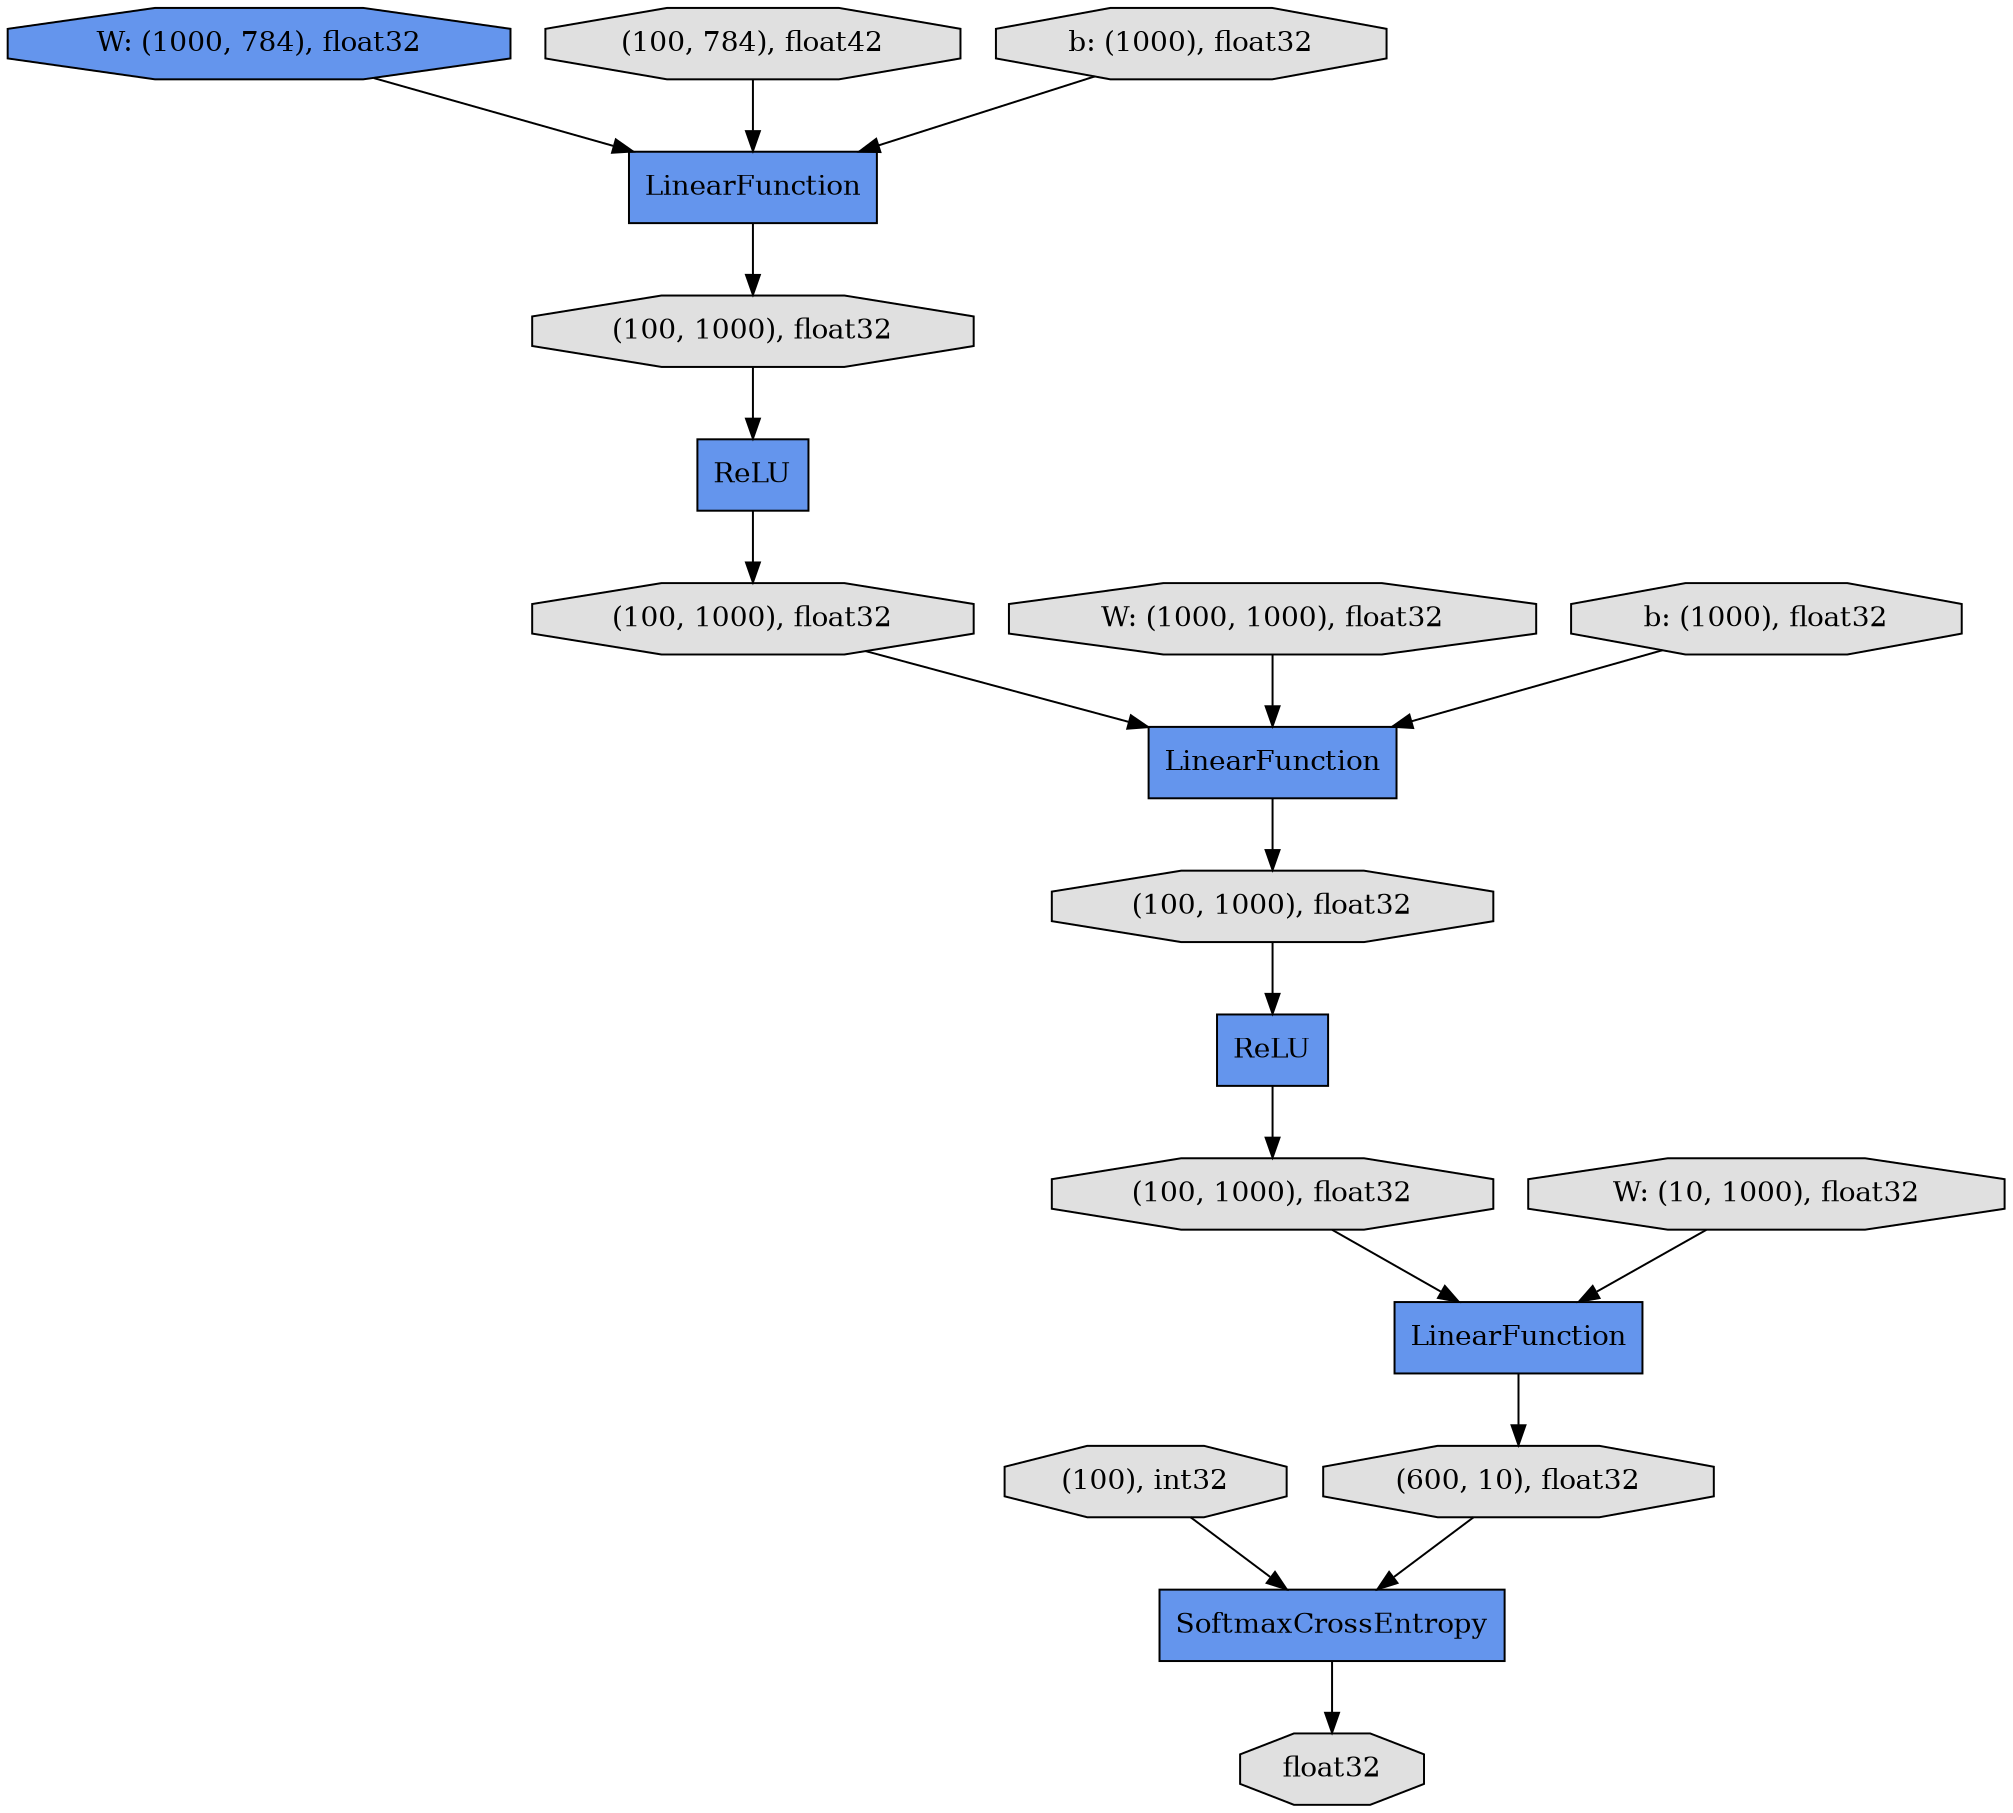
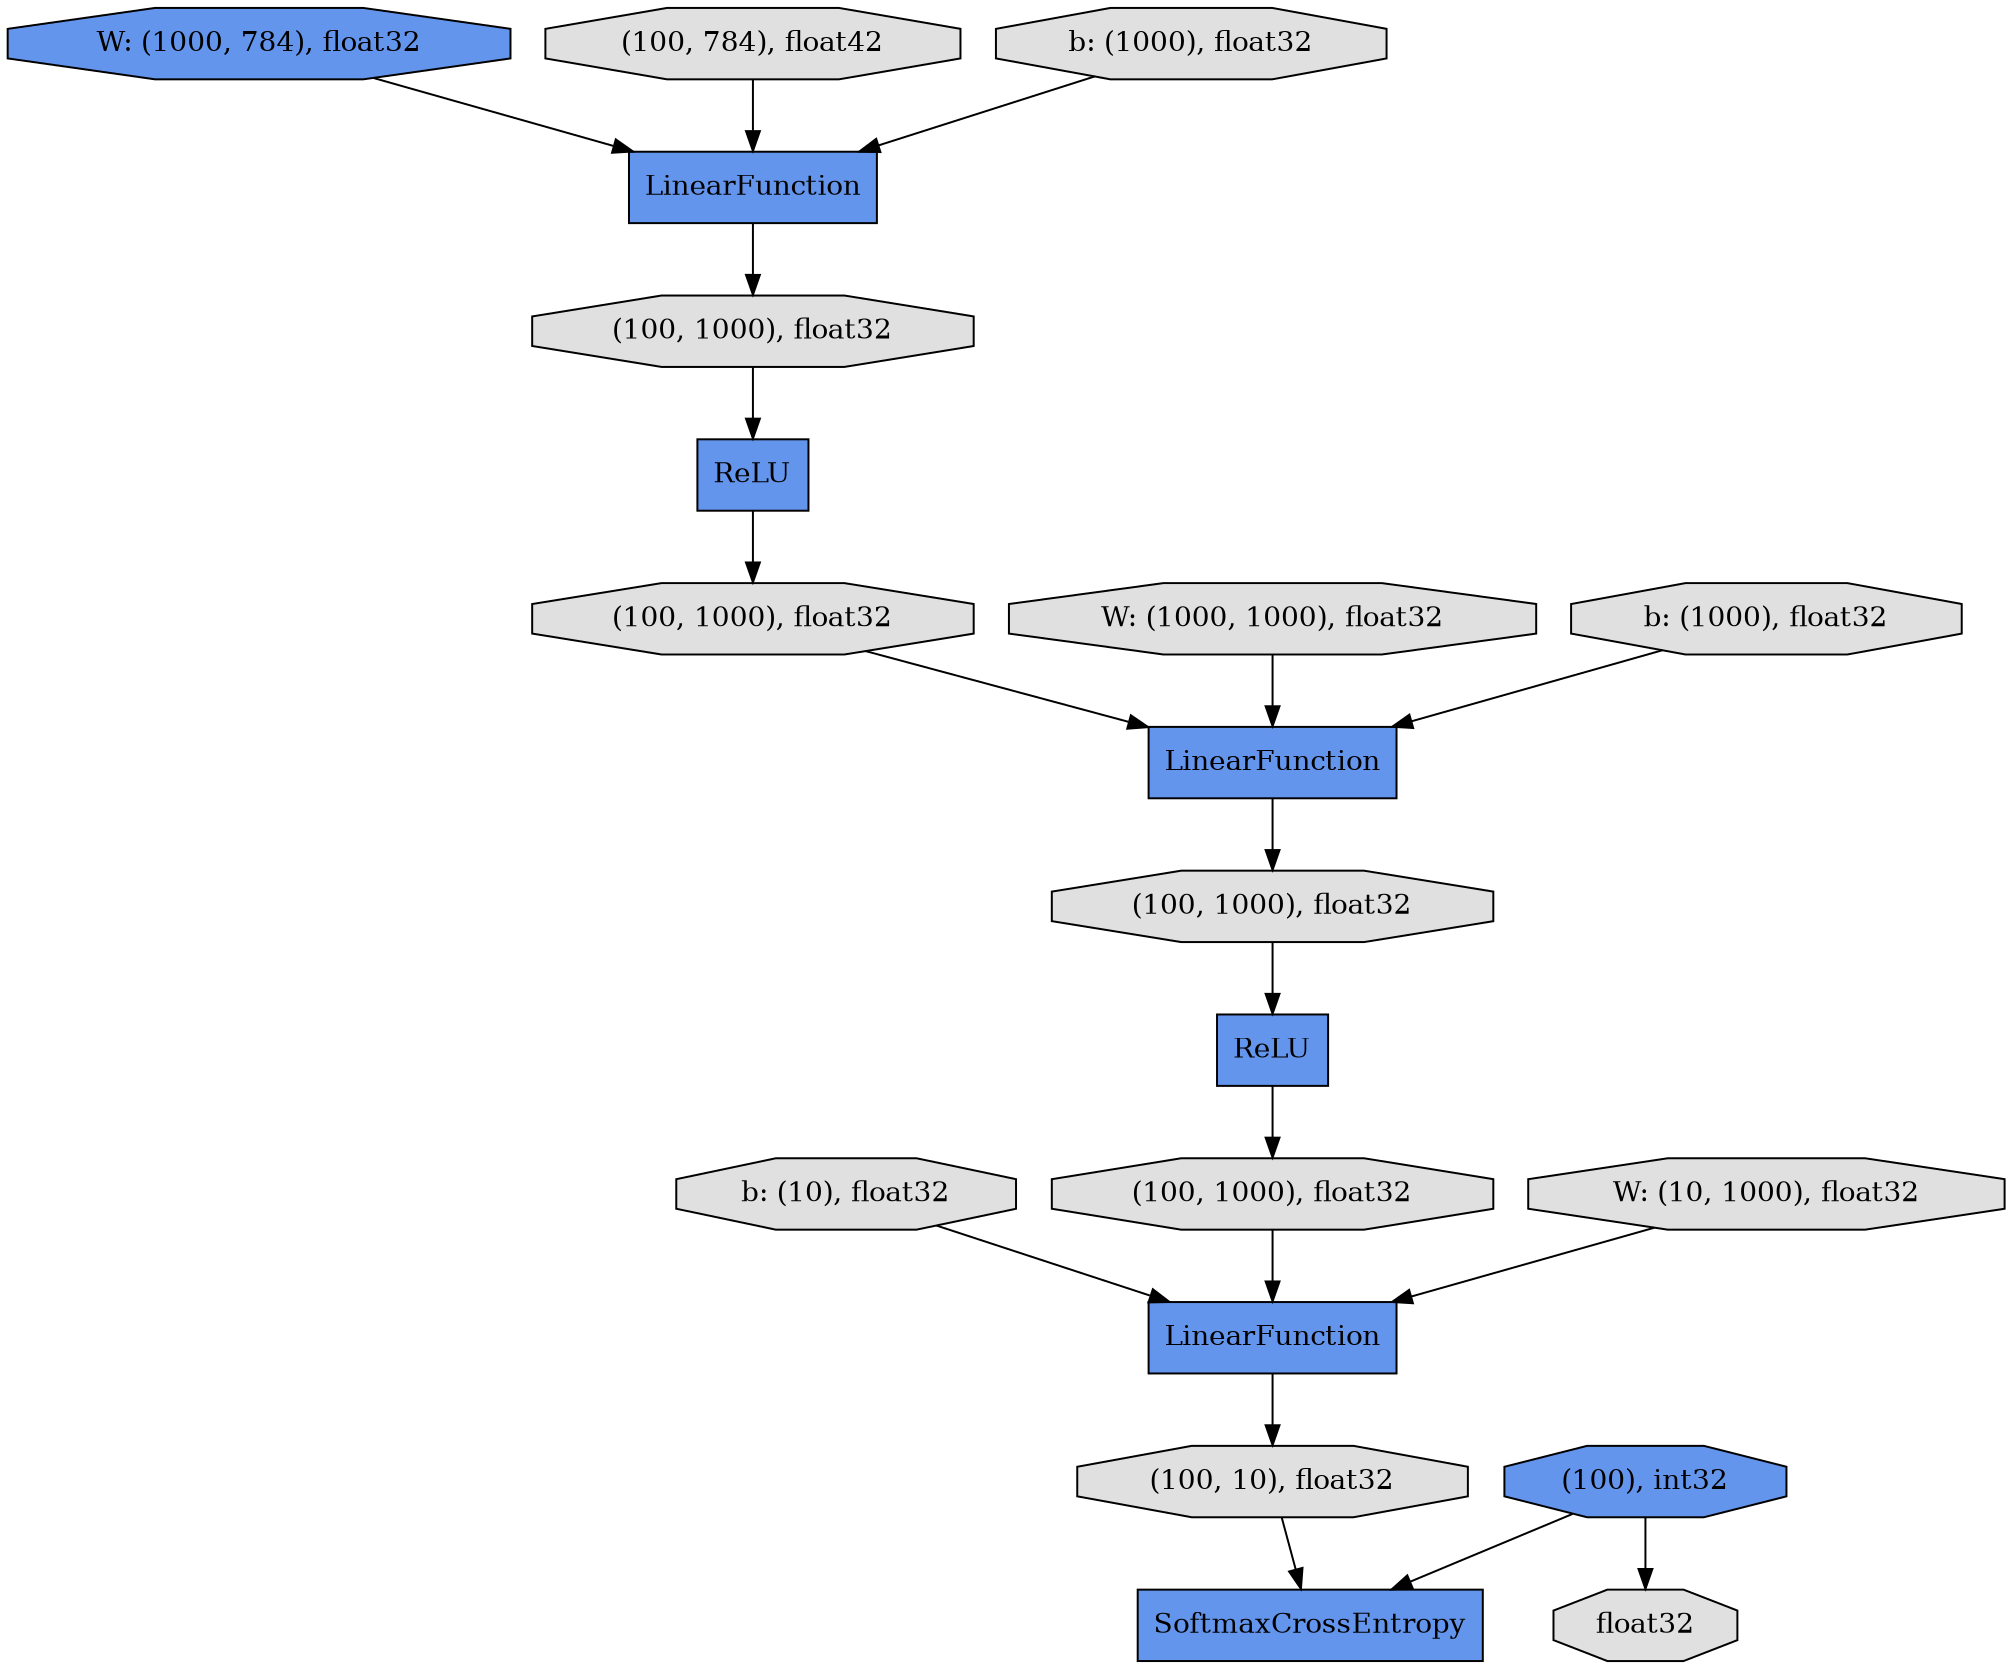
none -> (846, 1194)
(1146, 1482) -> (1645, 1482)
(1518, 1482) -> (1273, 1482)
(1332, 1687) -> (1645, 1543)
